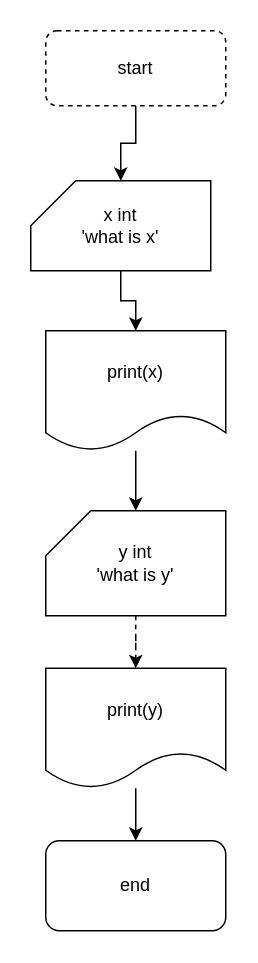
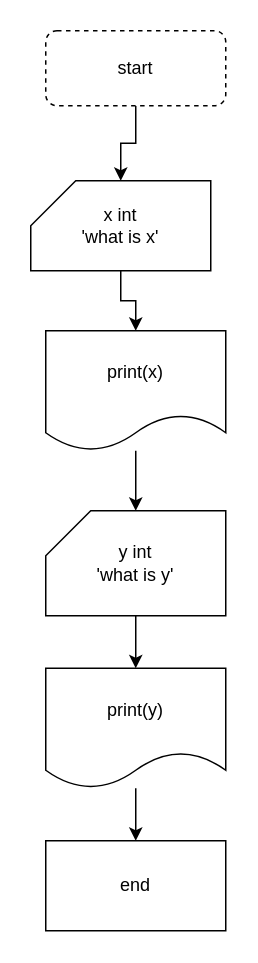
(136, 644) -> (136, 644)
(136, 886) -> (136, 886)
